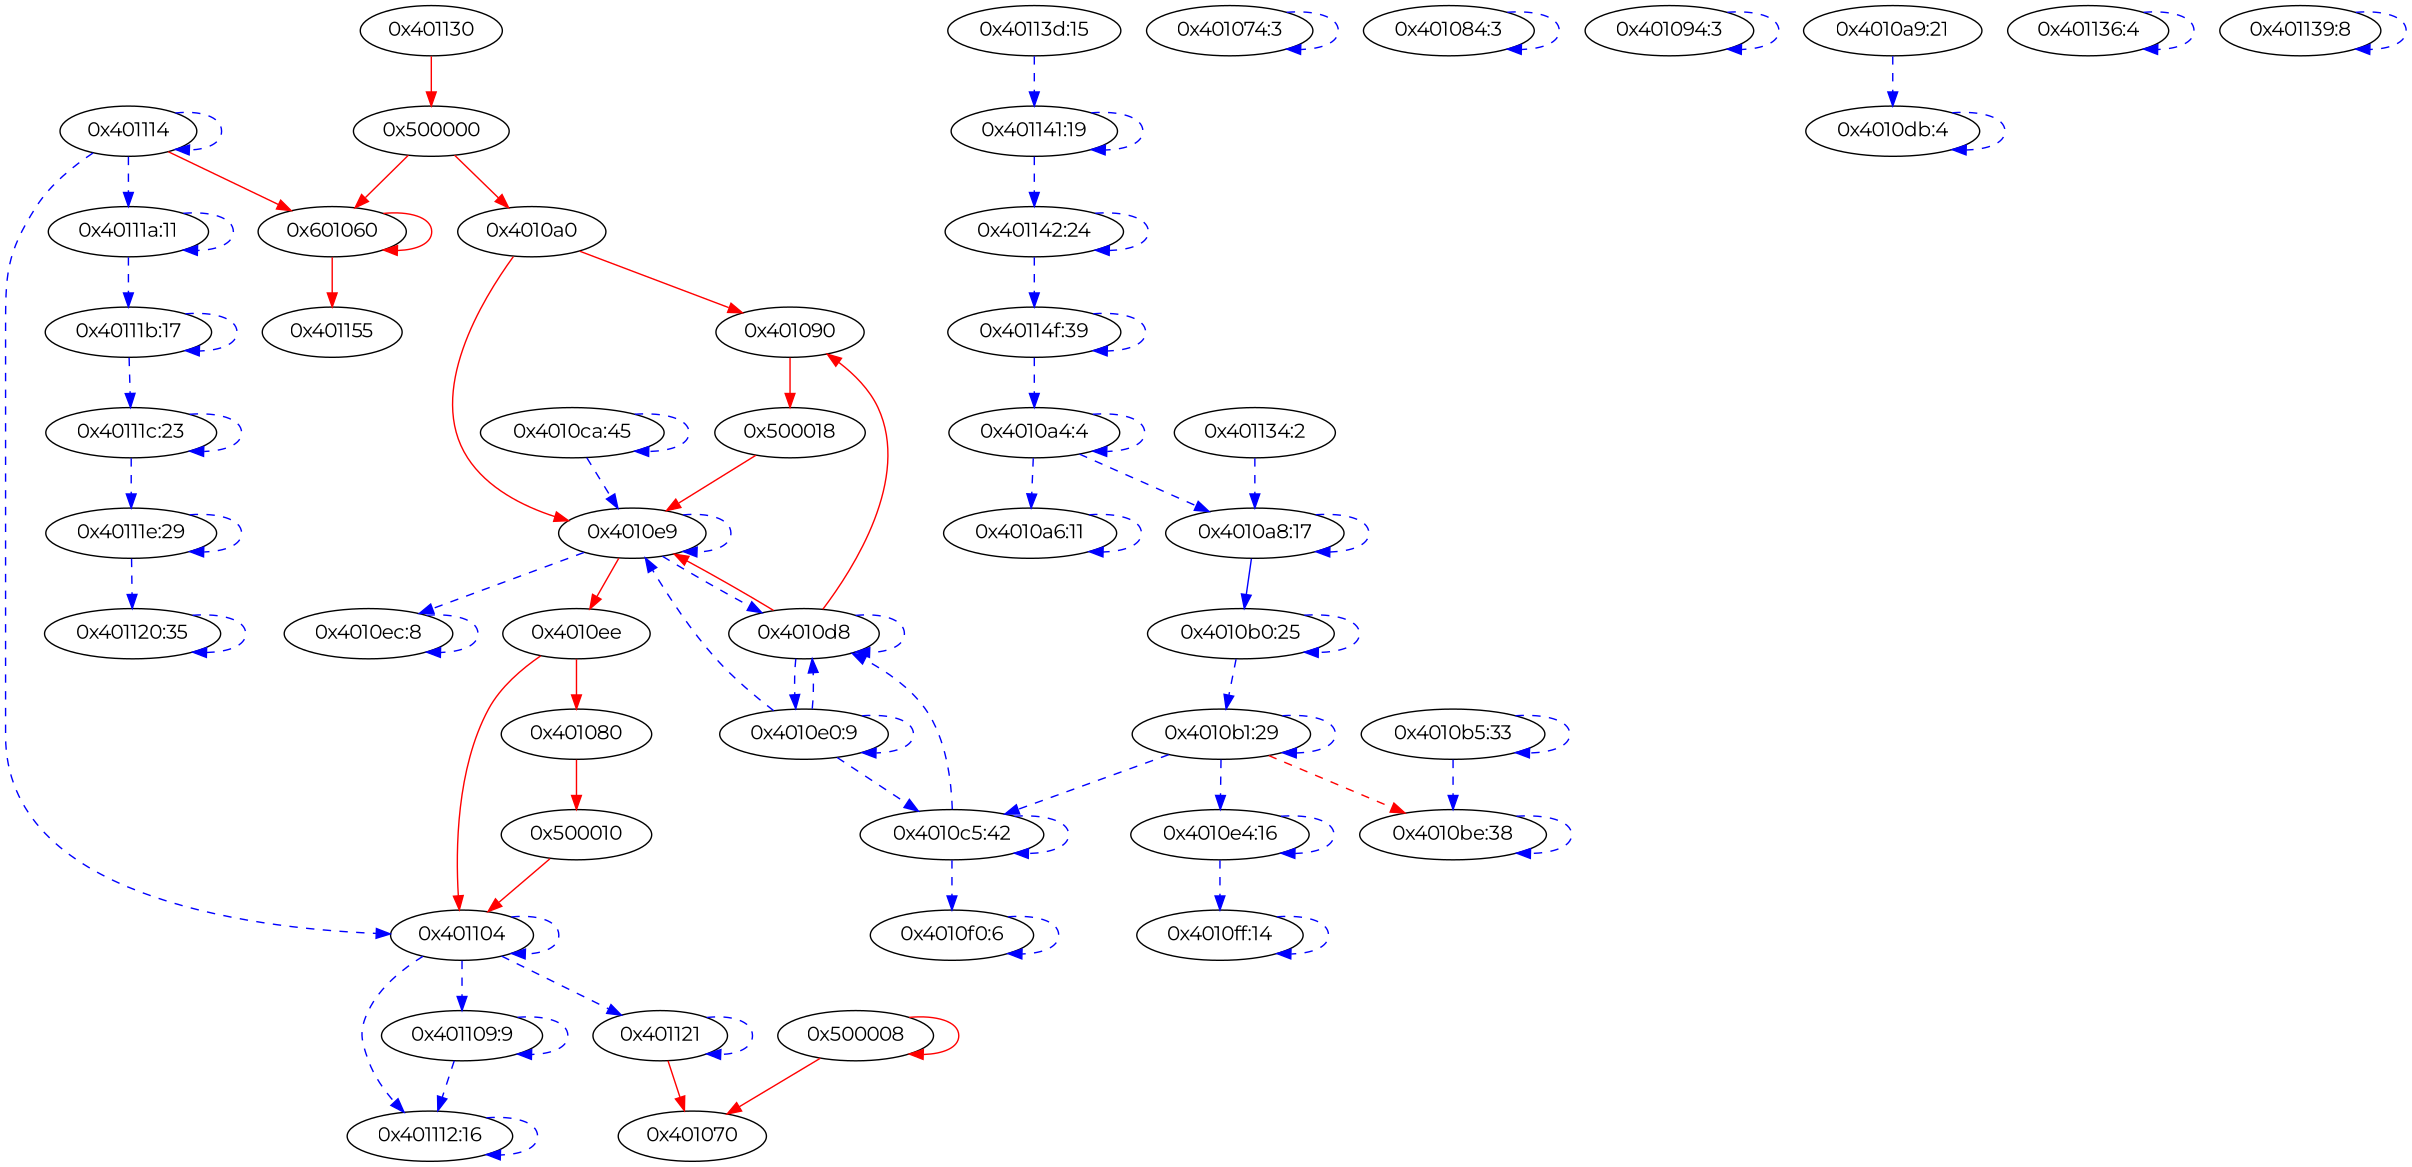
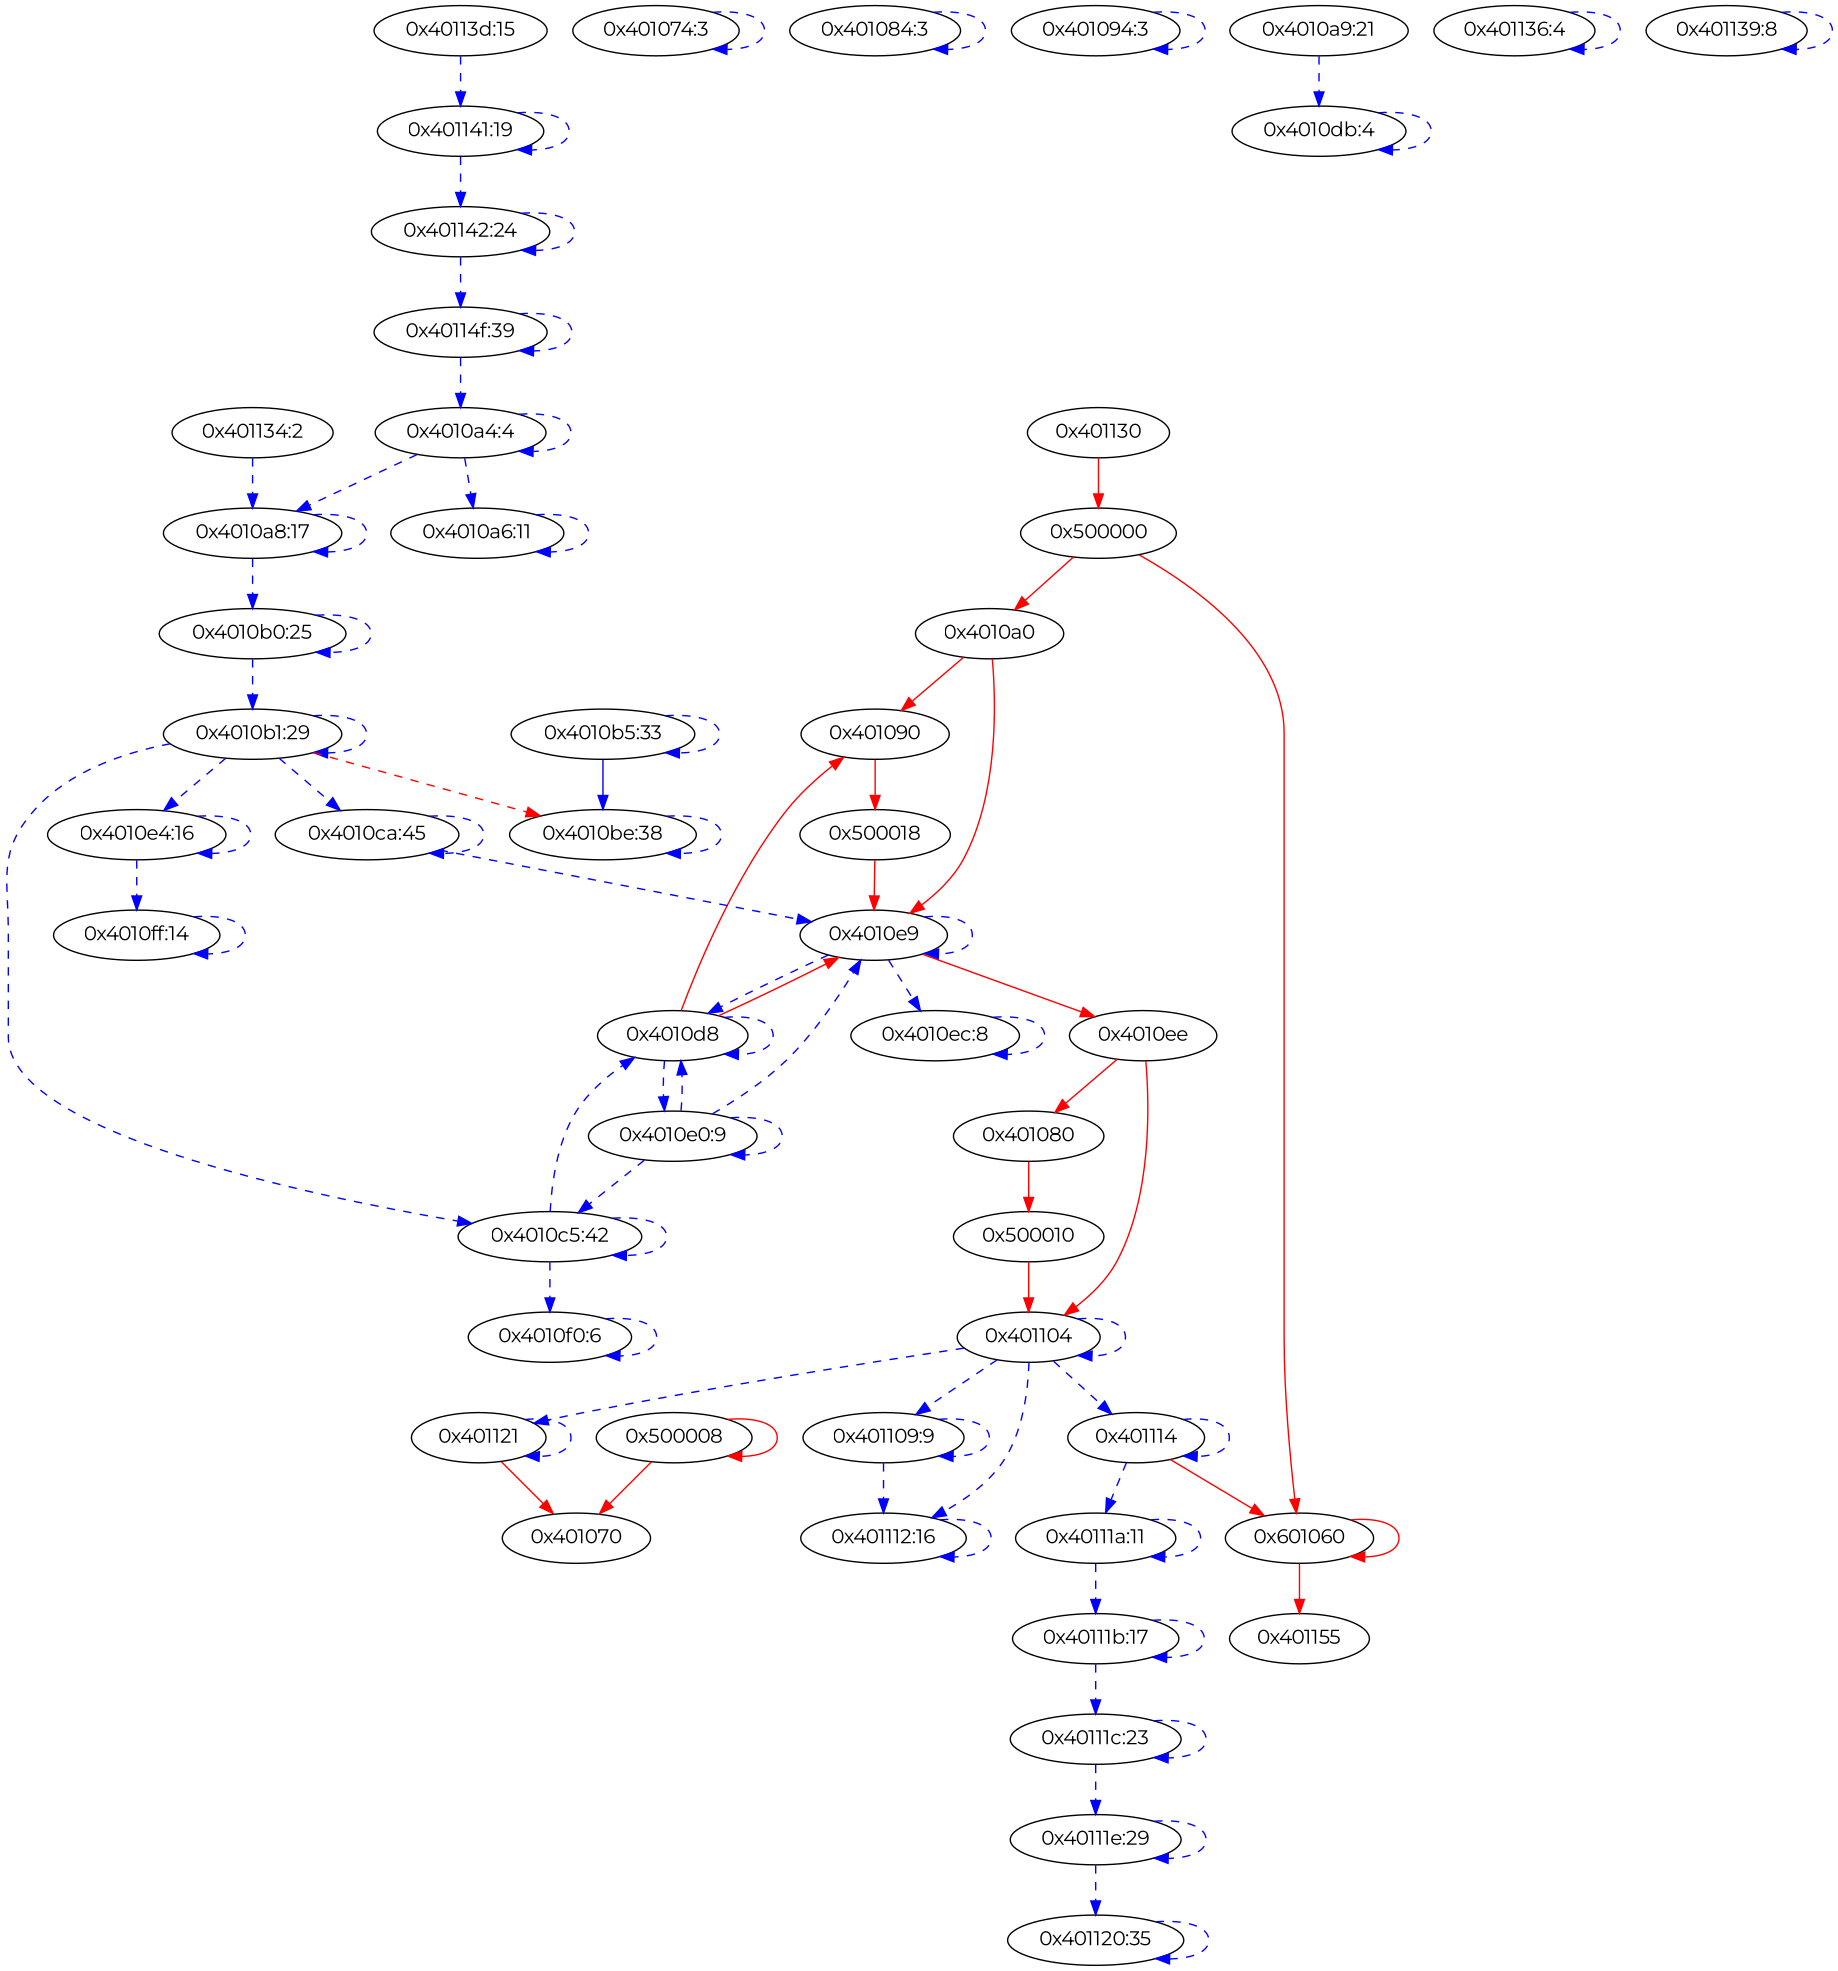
(1249, 577) -> (253, 577)
(6, 659) -> (1077, 1383)
(1453, 778) -> (603, 778)
none -> (304, 780)
